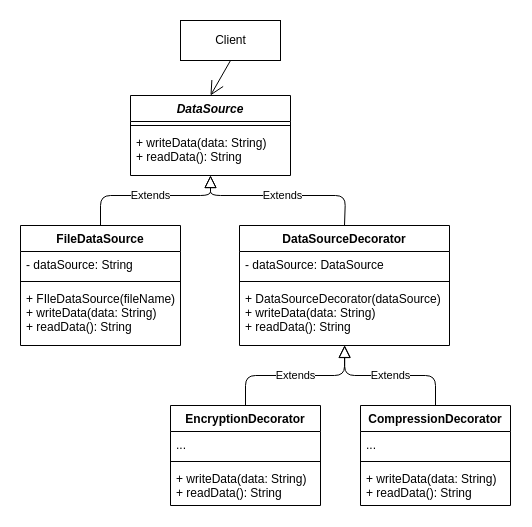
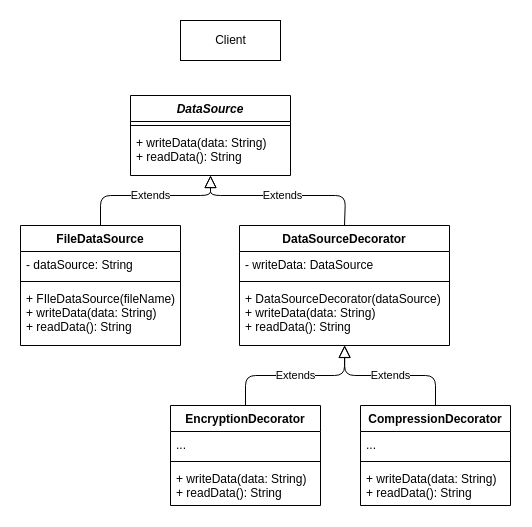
(221, 77) -> none
(321, 265) -> (316, 265)
